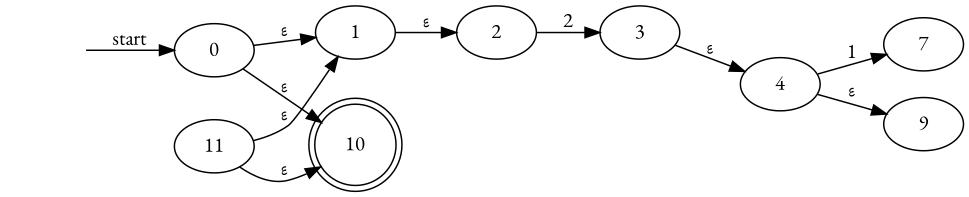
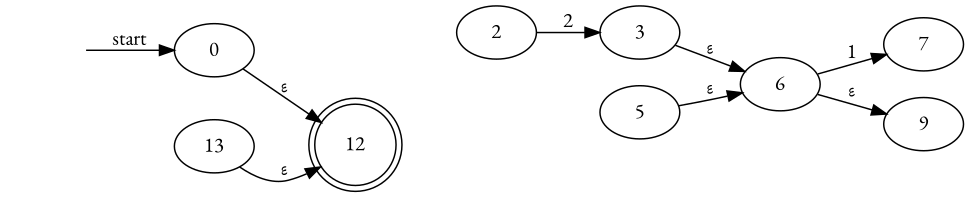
(355, 33) -> none
(780, 84) -> (780, 84)
none -> (640, 112)
(355, 145) -> (355, 145)
(214, 146) -> (214, 146)
